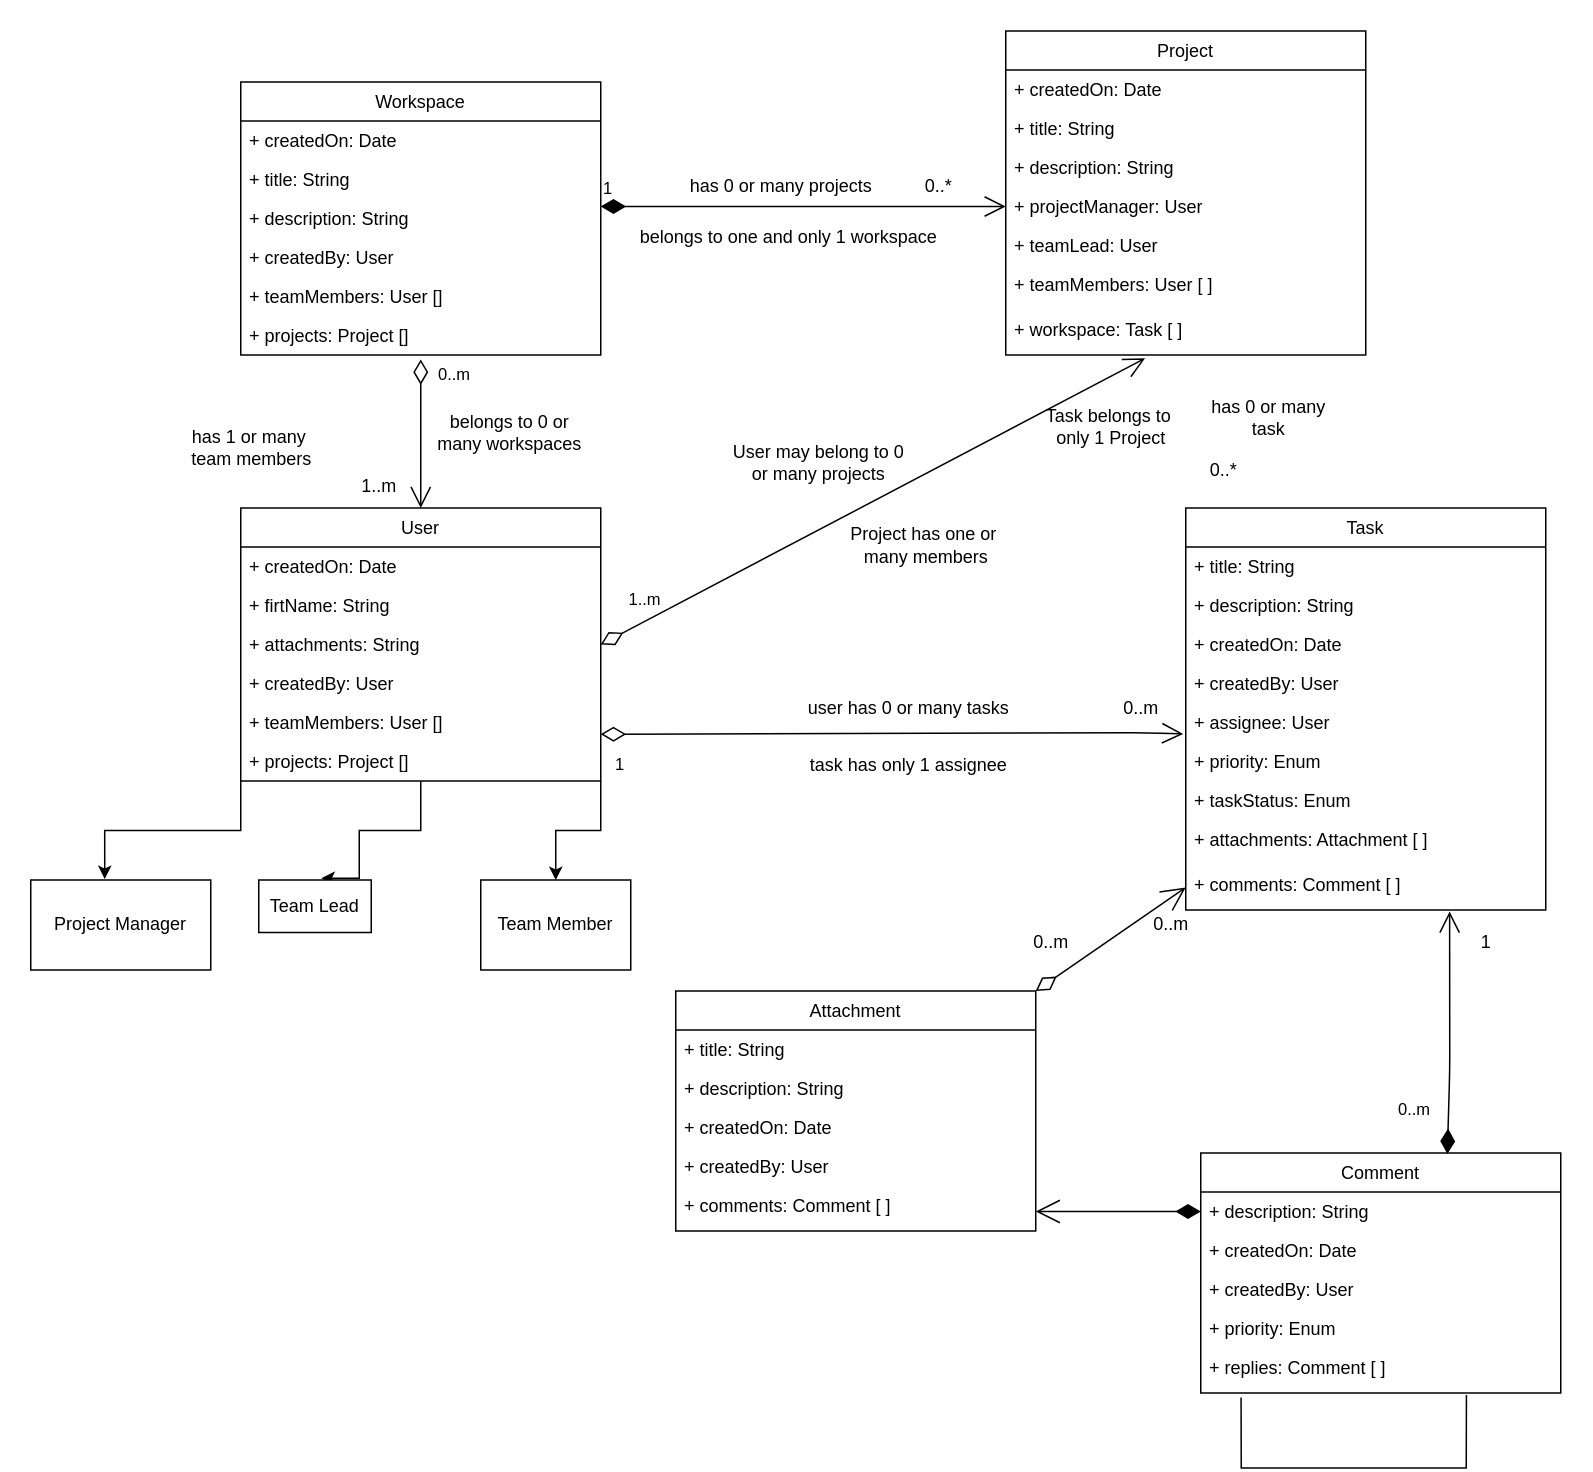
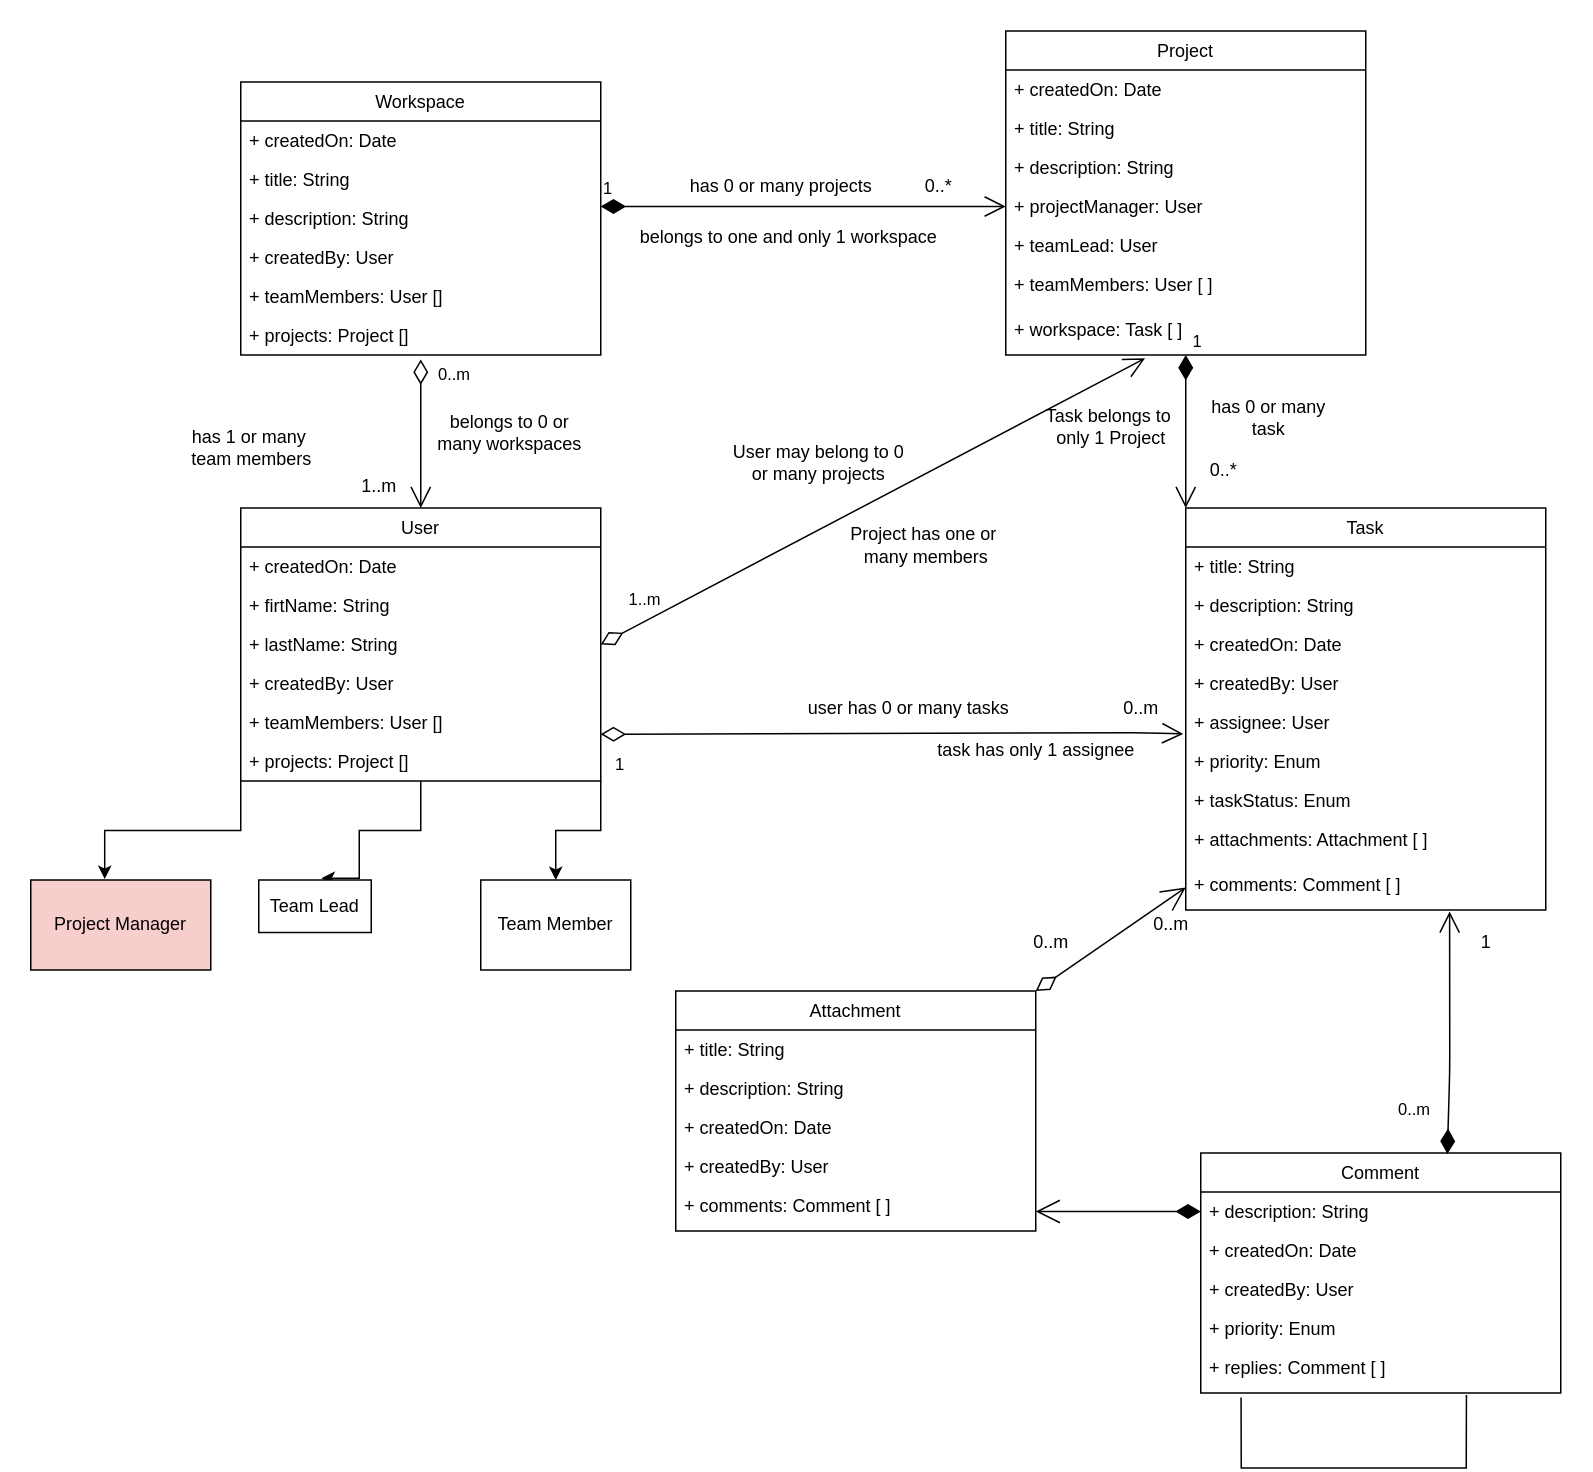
none -> (1186, 441)
(345, 645) -> (328, 645)
(908, 766) -> (1036, 751)
(121, 925) -> (121, 925)
